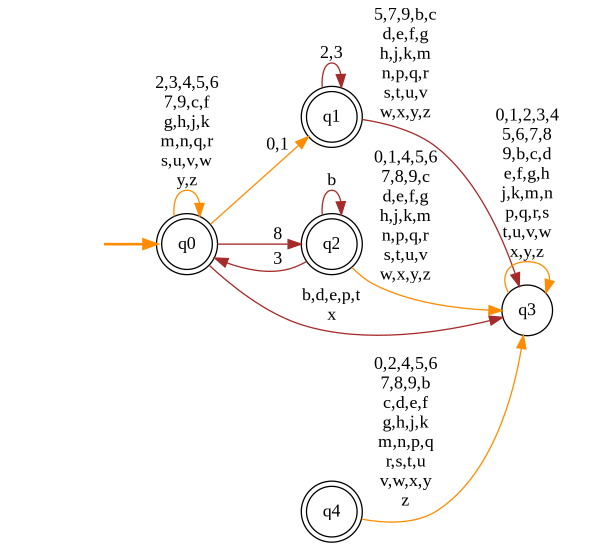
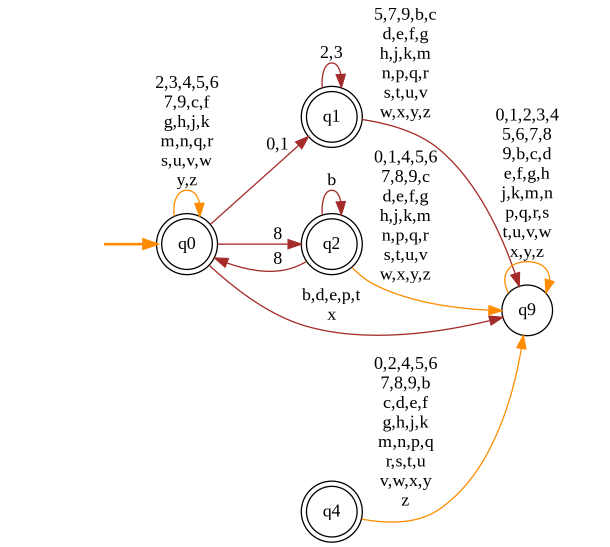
(248, 191) -> (248, 191)
(278, 259) -> (278, 259)
(527, 310) -> (527, 310)
